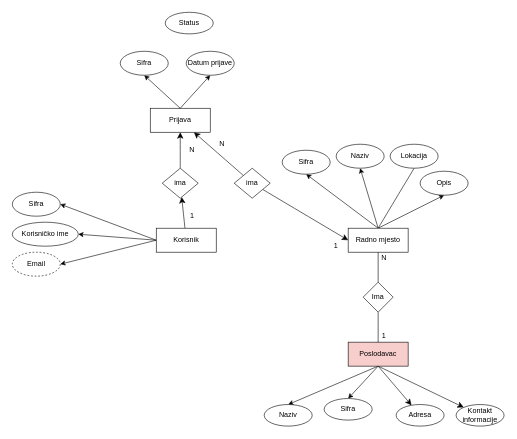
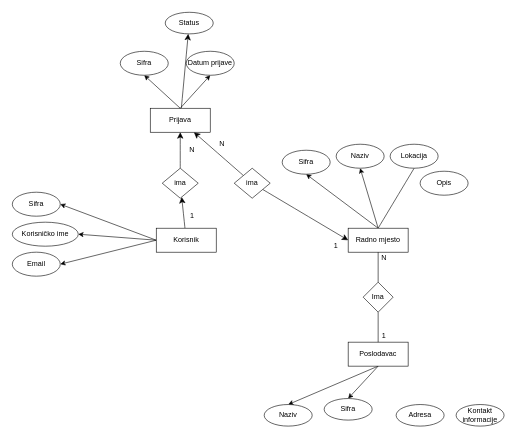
none -> (185, 71)
(410, 212) -> none
(36, 264) -> (36, 264)
(378, 354) -> (378, 354)
(394, 384) -> none
(434, 393) -> none
